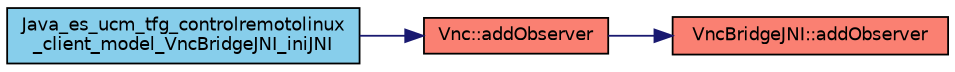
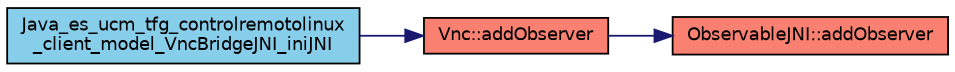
(810, 36) -> (810, 36)
